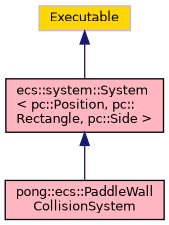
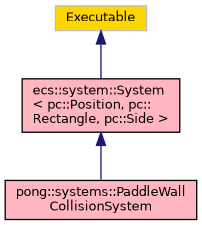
(85, 200) -> (101, 200)
